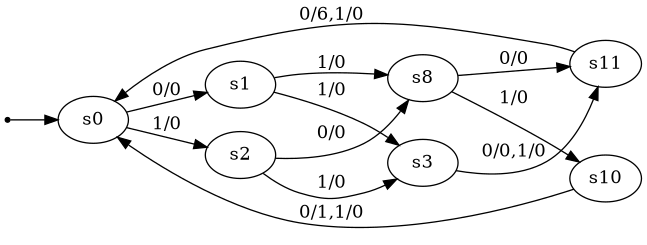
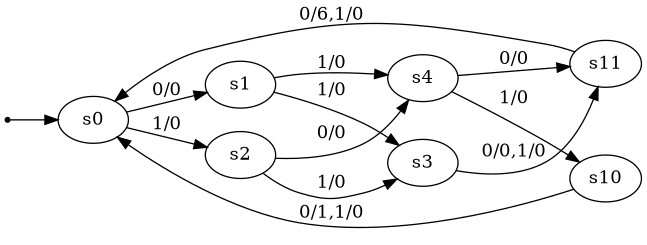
(423, 78) -> (423, 78)
